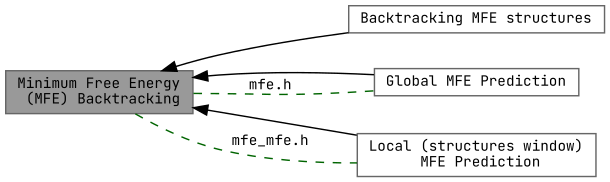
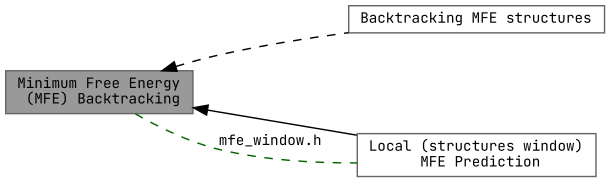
(262, 46) -> (262, 46)
(477, 82) -> none
(271, 141) -> (271, 141)
